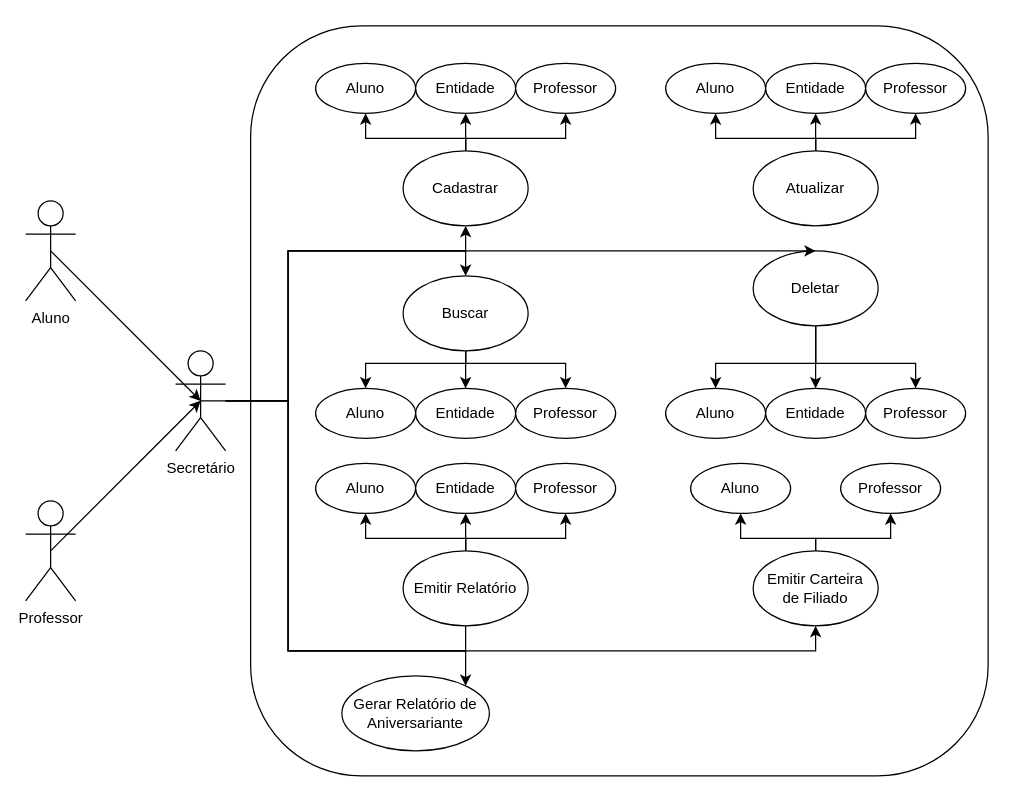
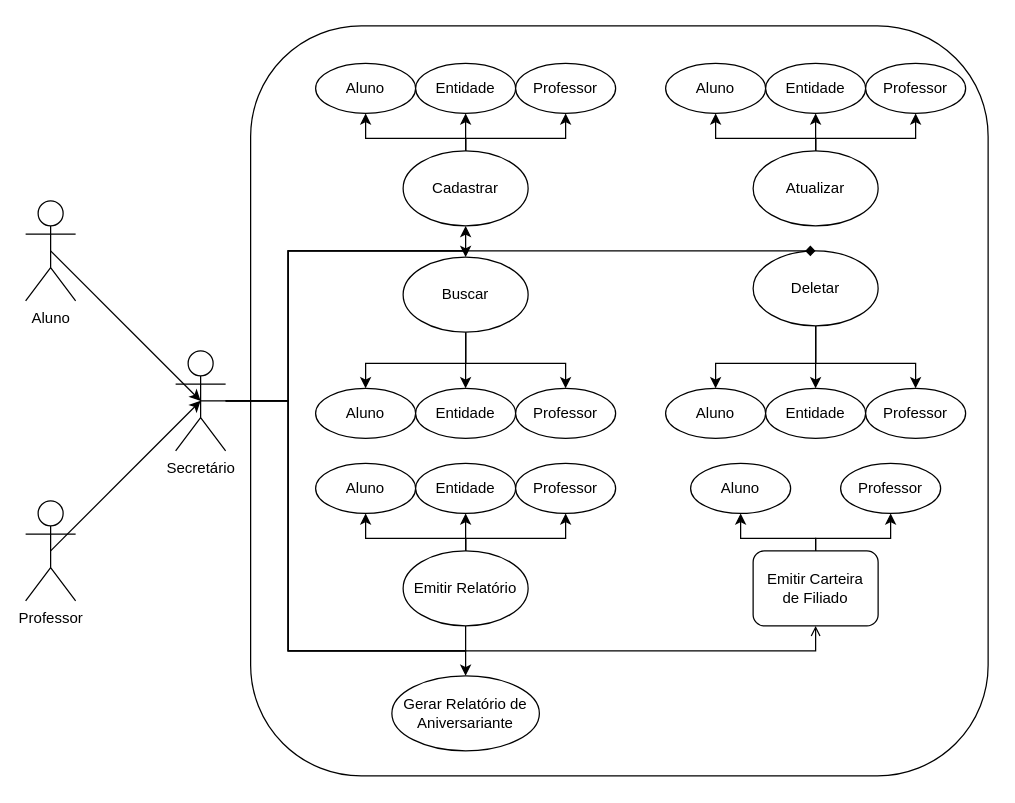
(806, 251) -> (805, 251)
(466, 313) -> (466, 294)
(816, 588) -> (816, 588)
(816, 636) -> (816, 633)
(416, 713) -> (466, 713)
